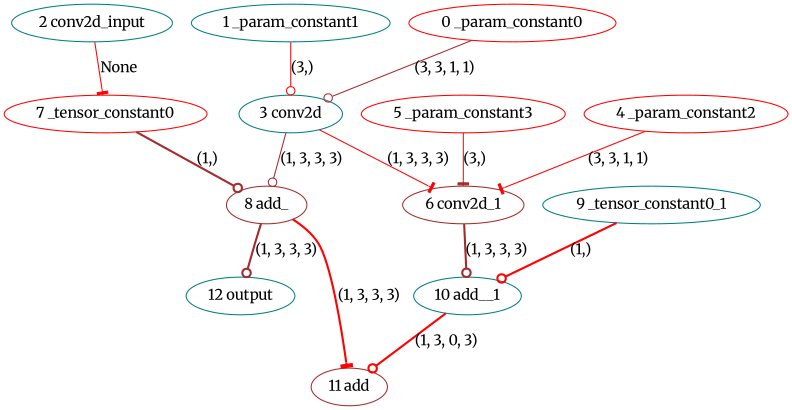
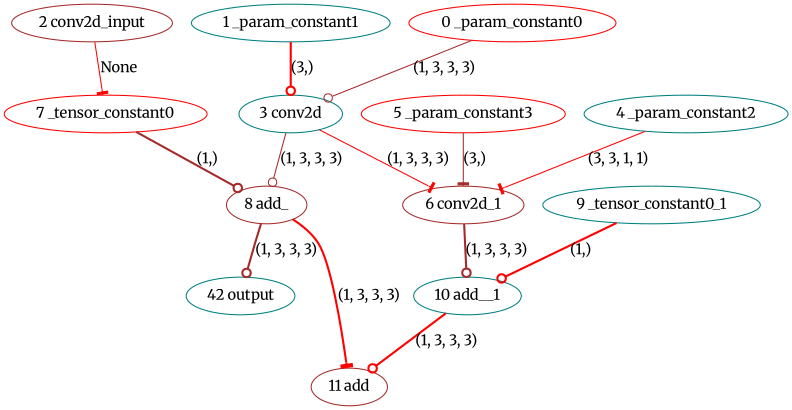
(92, 23) -> (92, 23)
(291, 64) -> (291, 64)
(444, 69) -> (444, 69)
(686, 114) -> (686, 114)
(241, 296) -> (241, 296)
(447, 341) -> (447, 341)
